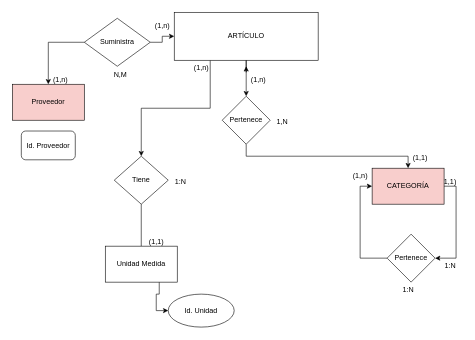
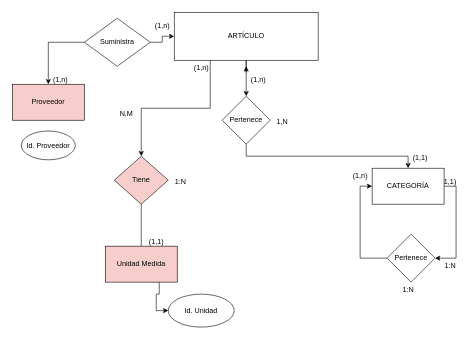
(120, 75) -> (126, 114)
(48, 146) -> (48, 146)
(141, 180) -> (141, 180)
(408, 186) -> (408, 186)
(141, 264) -> (141, 264)
